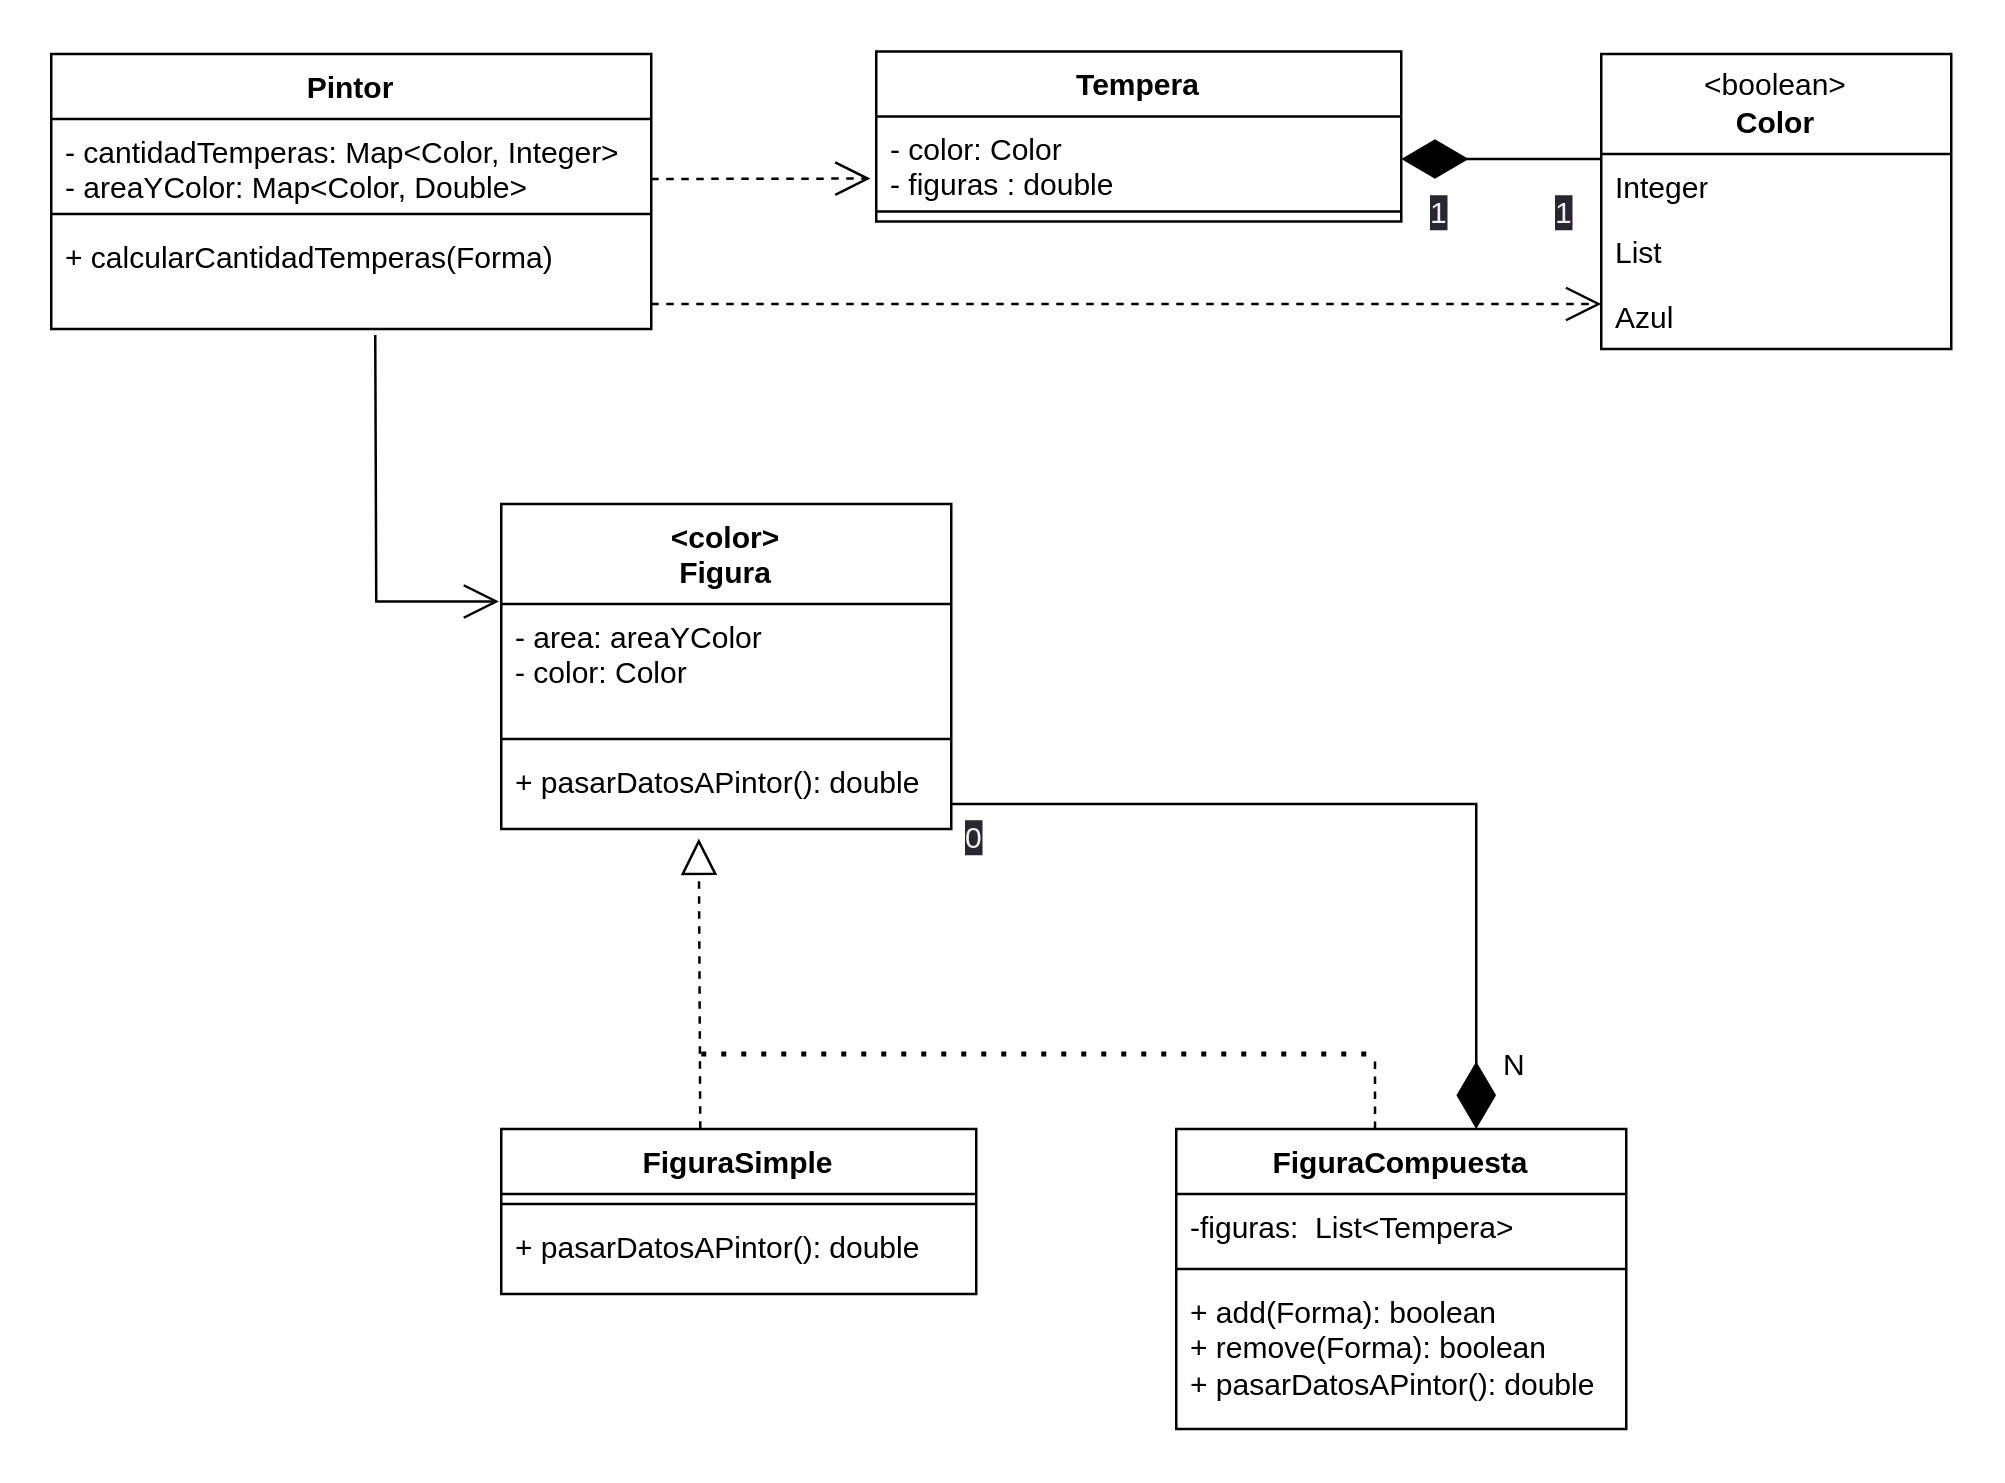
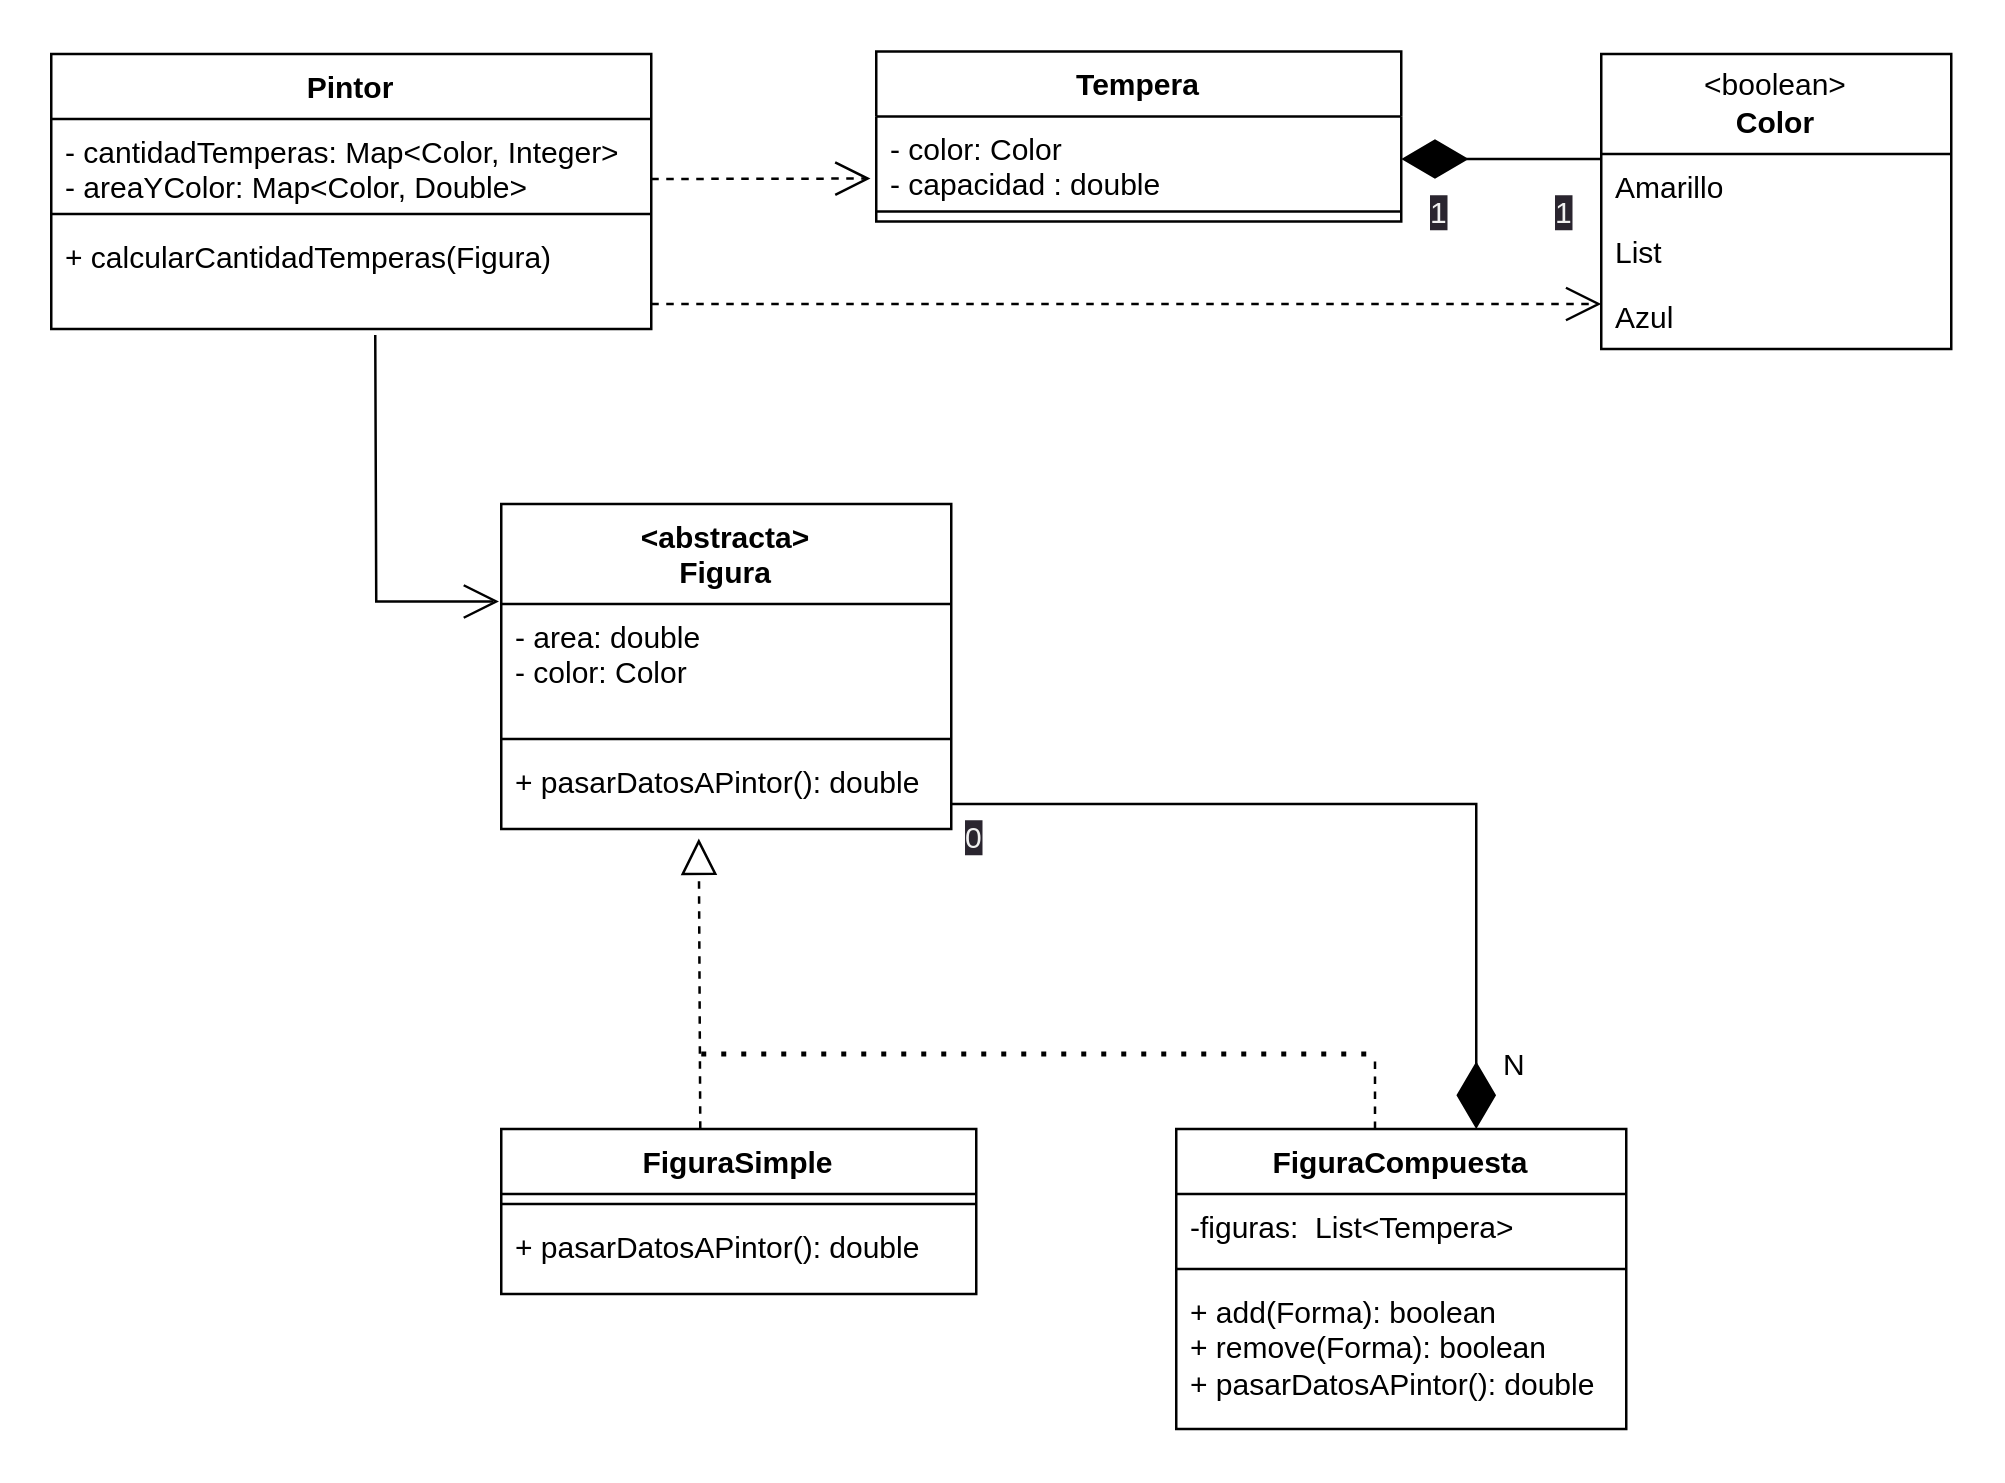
(1019, 170) -> (1036, 170)
(1675, 189) -> (1672, 189)
(328, 259) -> (332, 259)
(726, 557) -> (726, 557)
(652, 657) -> (618, 657)
